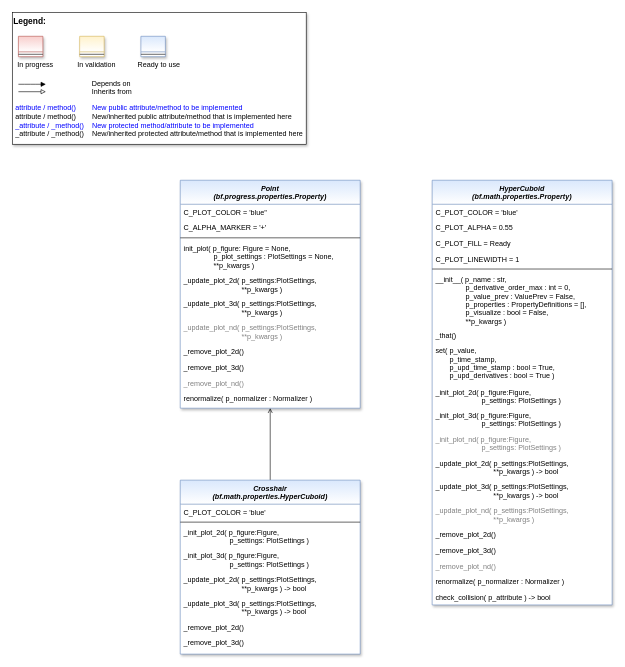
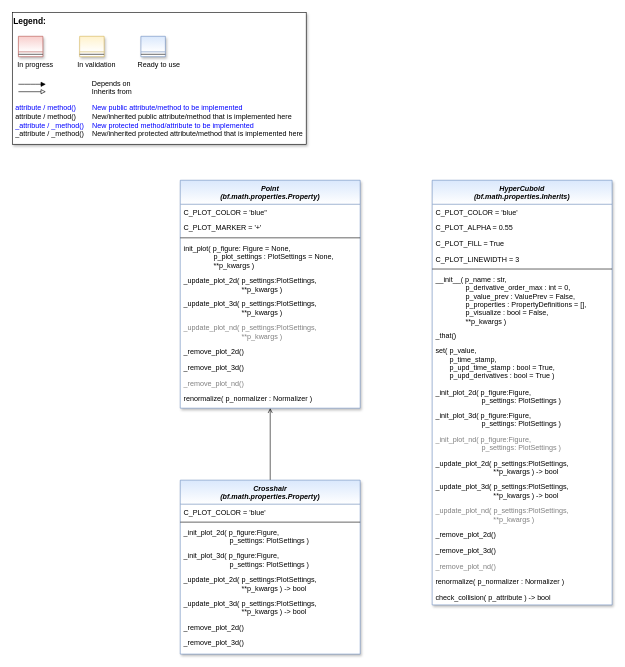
(270, 188) -> (270, 188)
(522, 188) -> (522, 188)
(220, 228) -> (218, 228)
(472, 244) -> (470, 244)
(474, 259) -> (474, 259)
(270, 488) -> (270, 488)
